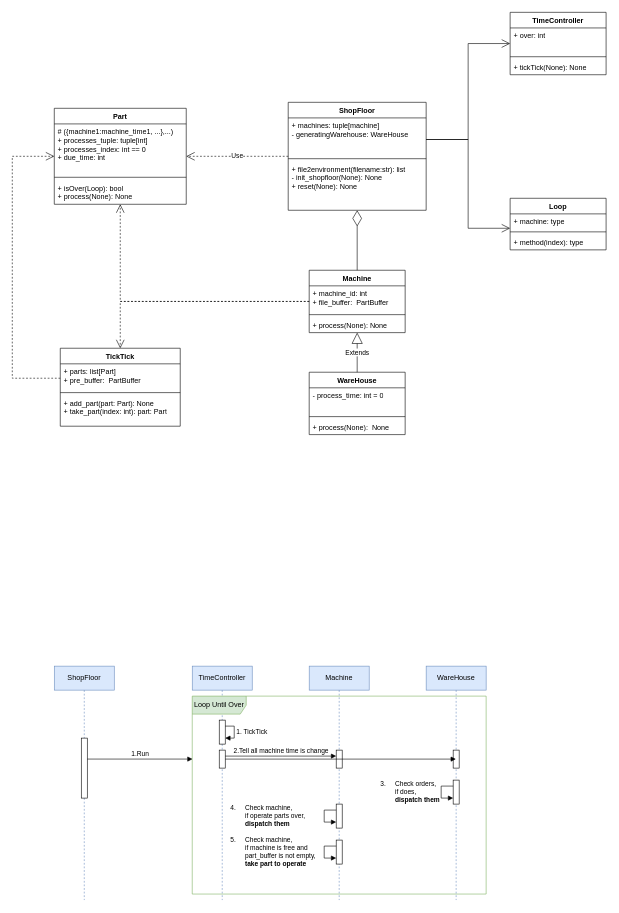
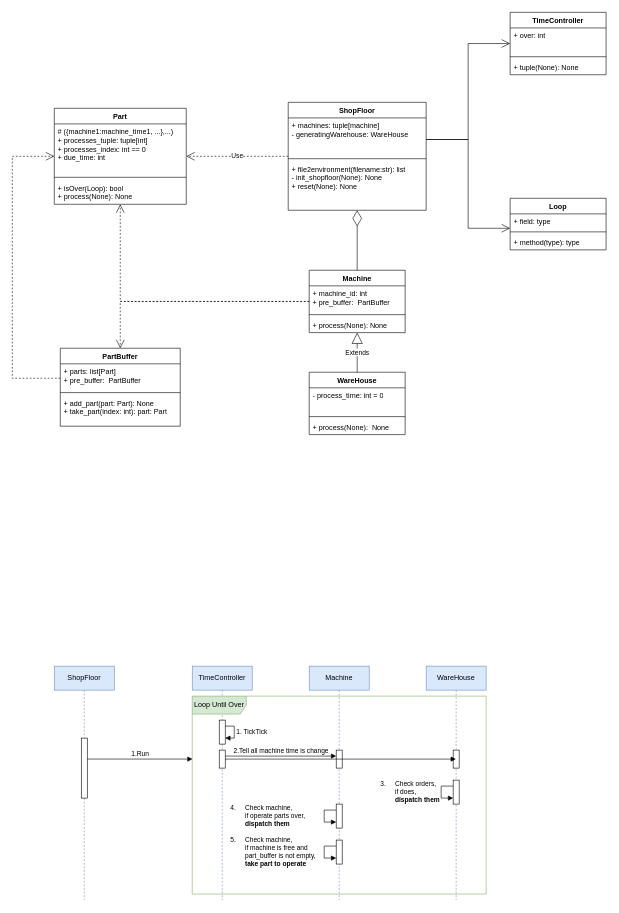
(554, 68) -> (548, 68)
(540, 222) -> (535, 222)
(552, 243) -> (551, 243)
(358, 303) -> (358, 303)
(120, 357) -> (120, 357)
